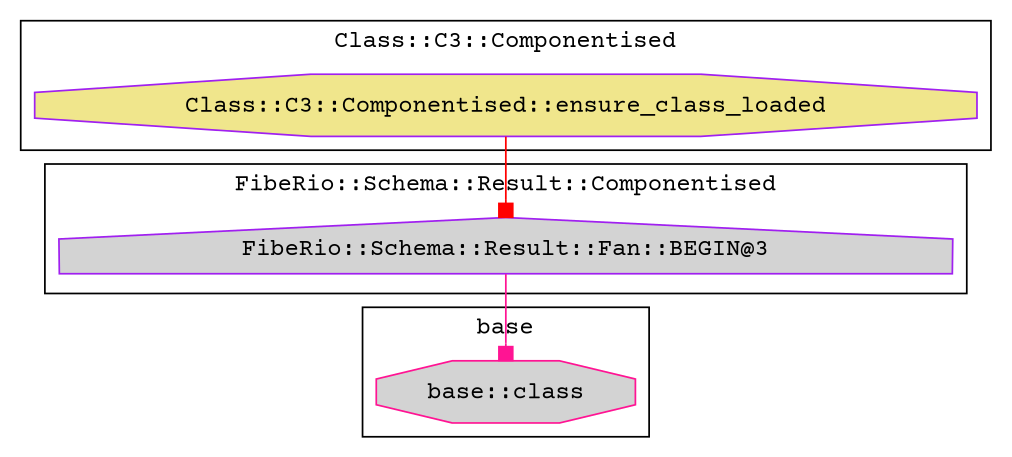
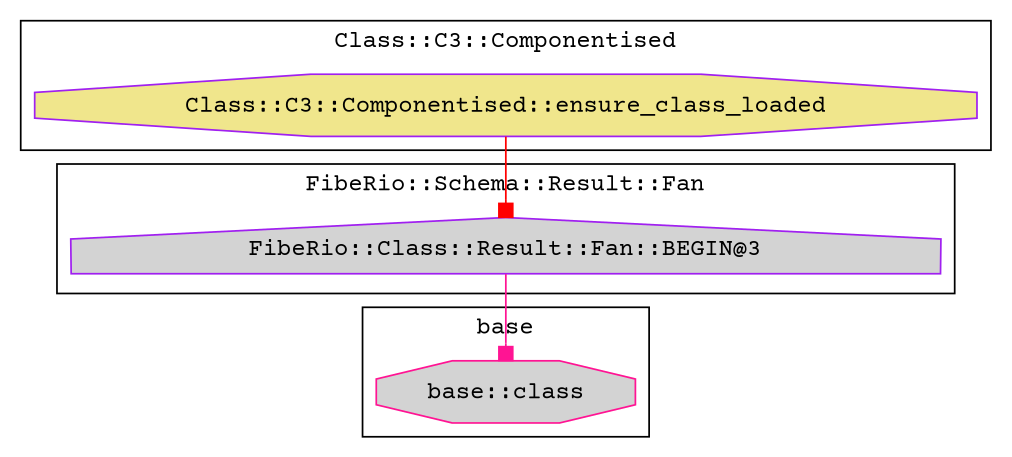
(506, 184) -> (506, 184)
(506, 249) -> (506, 249)
